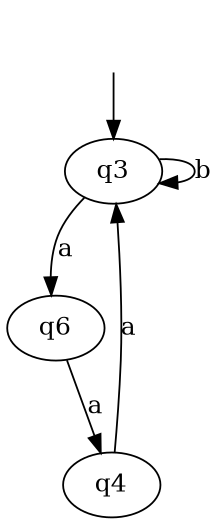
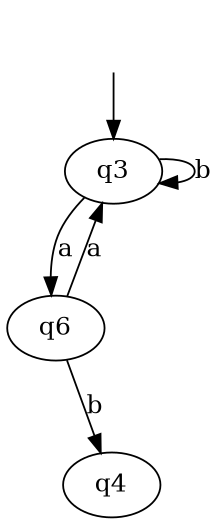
(121, 338) -> (82, 258)
(96, 407) -> (96, 407)
